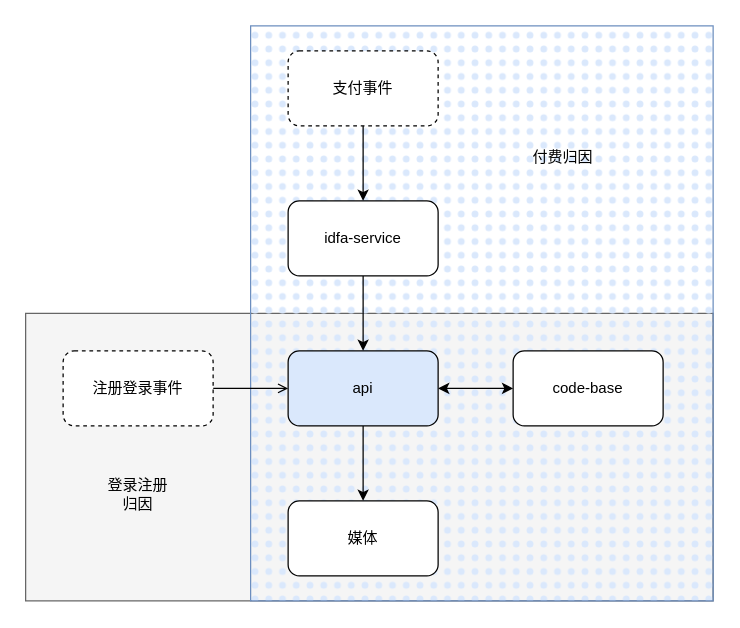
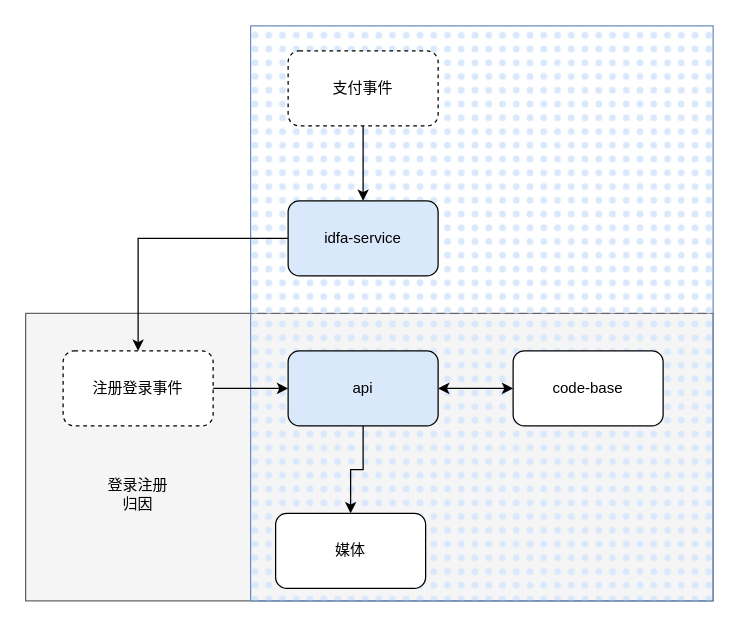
(563, 157) -> none
(363, 238) -> (363, 238)
(363, 309) -> (161, 238)
(280, 388) -> (278, 388)
(363, 538) -> (351, 551)
